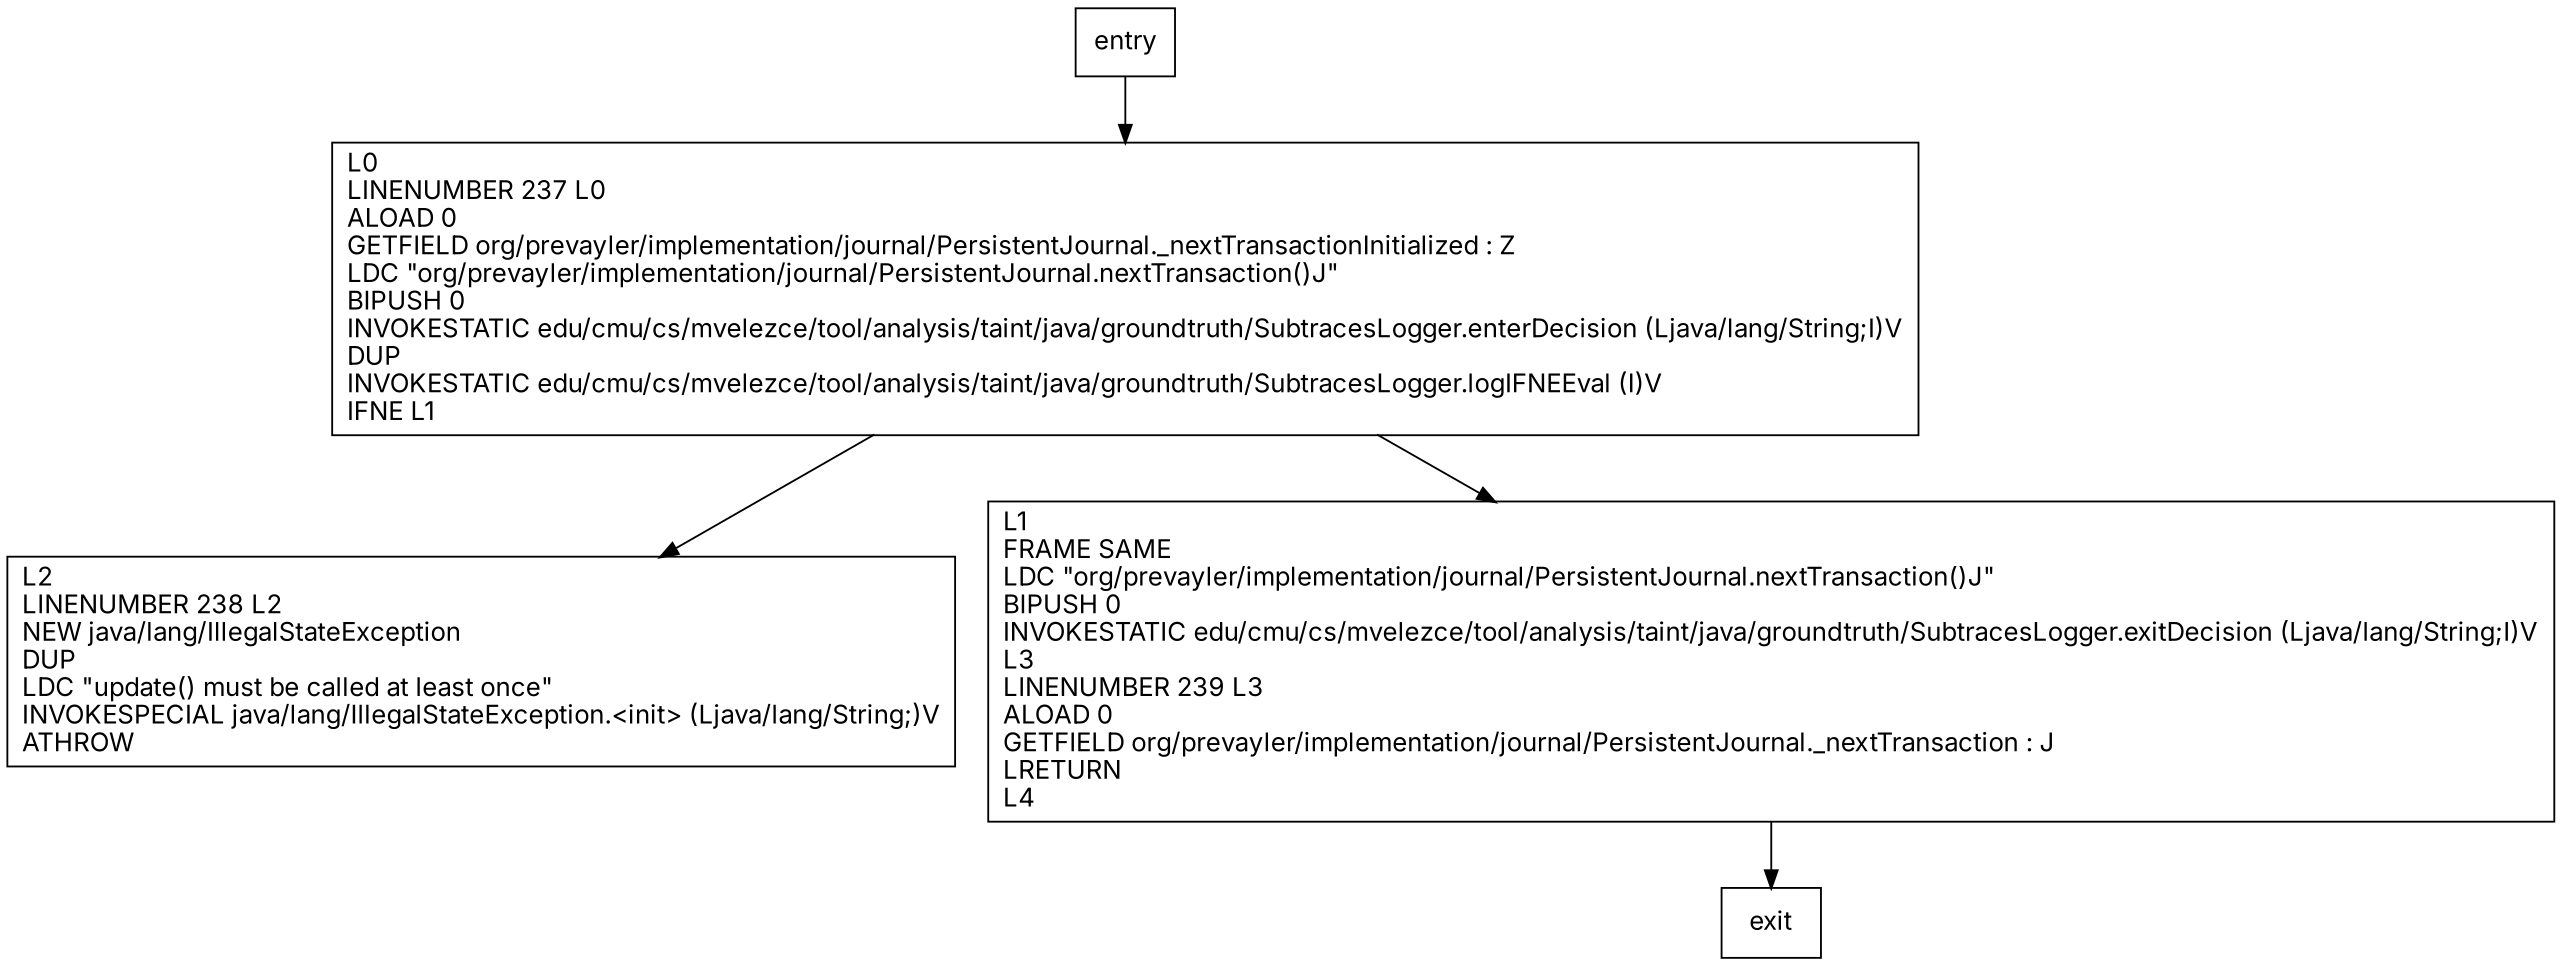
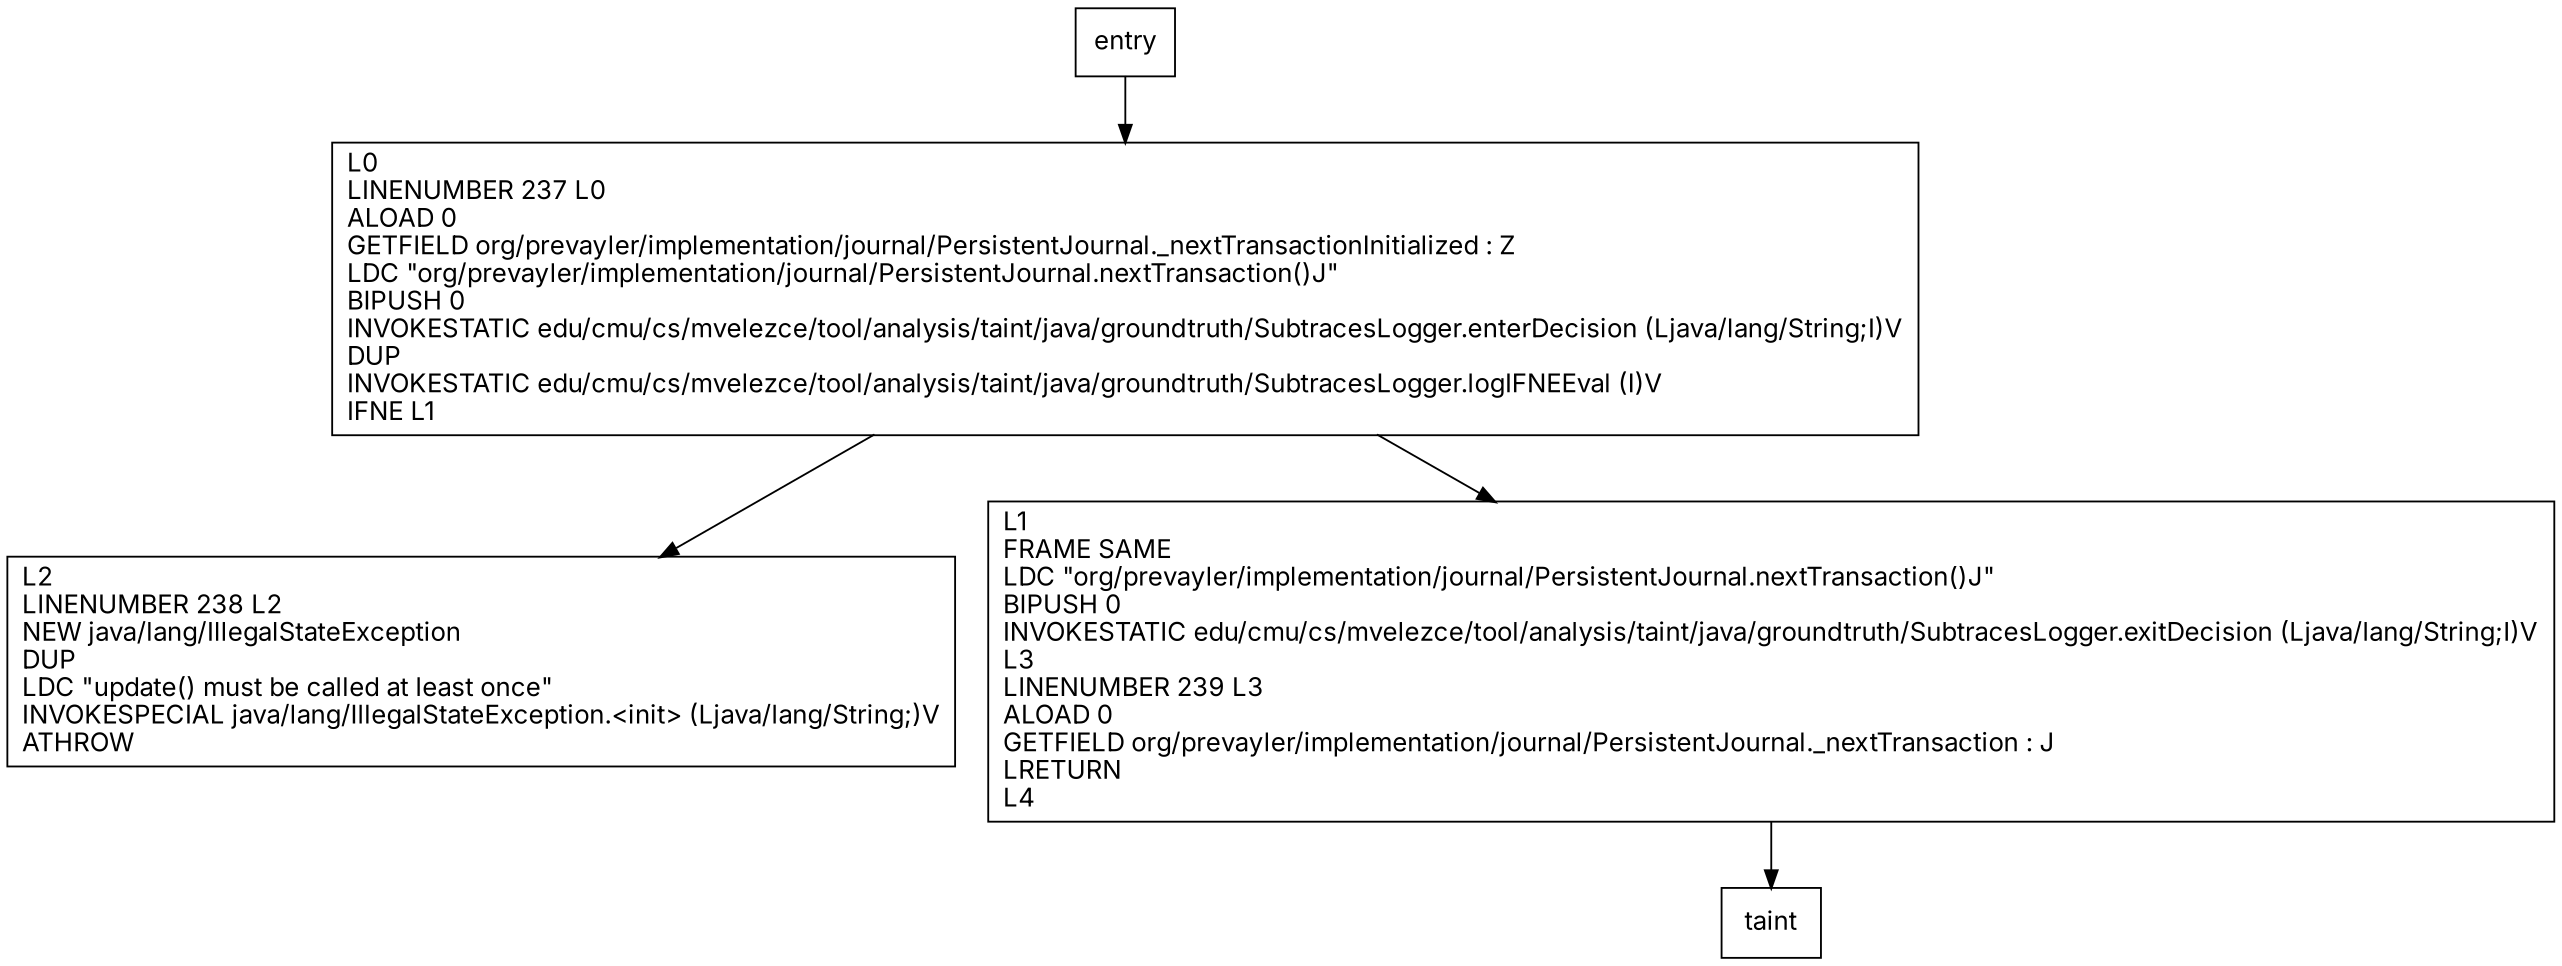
(1771, 923) -> (1771, 923)
